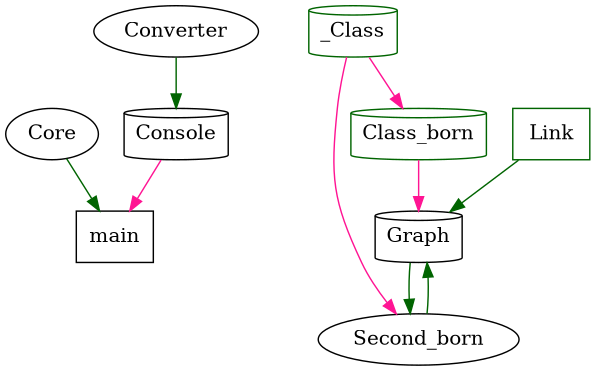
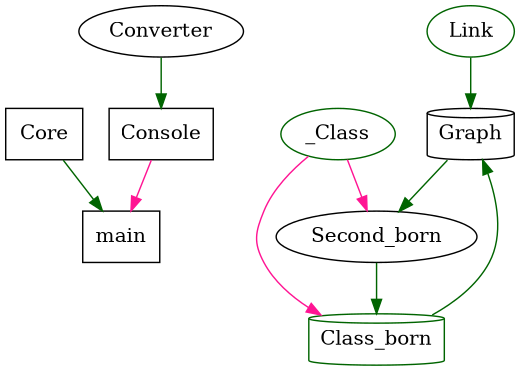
(353, 31) -> (338, 134)
(52, 134) -> (44, 134)
(176, 134) -> (161, 134)
(551, 134) -> (471, 31)
(419, 178) -> (492, 257)
(428, 295) -> (377, 281)
